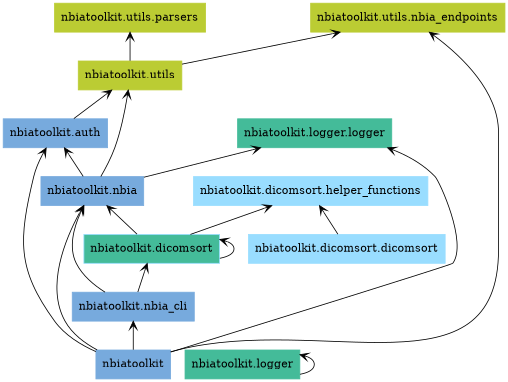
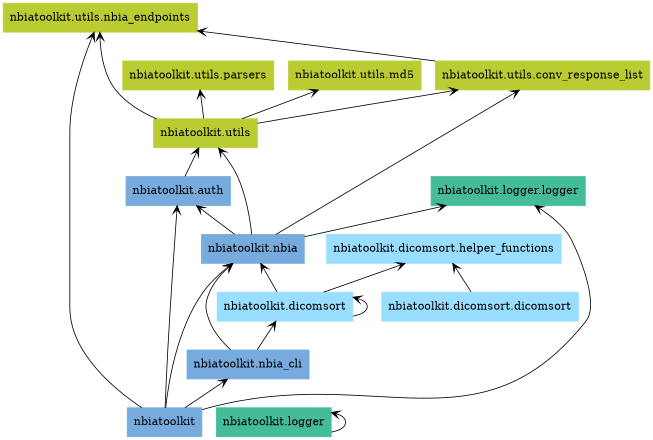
none -> (355, 75)
none -> (543, 75)
(152, 249) -> (285, 307)
